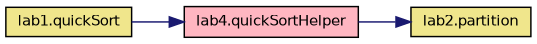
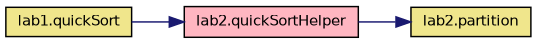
(271, 22) -> (271, 22)
